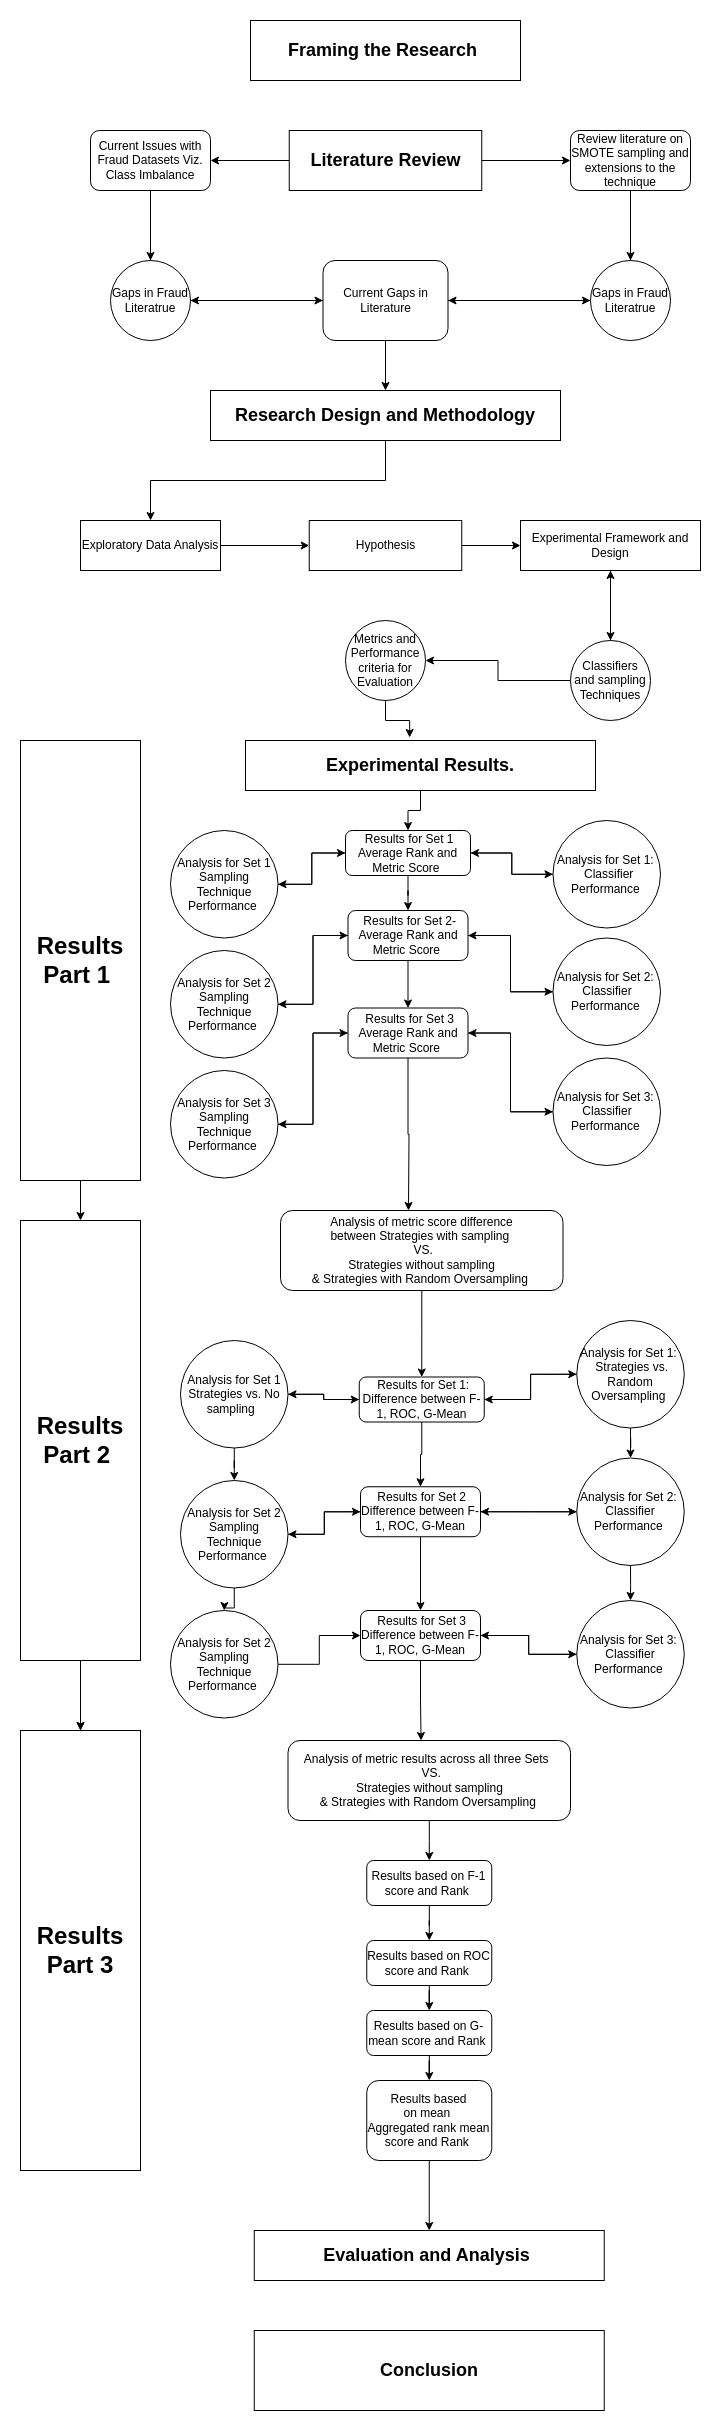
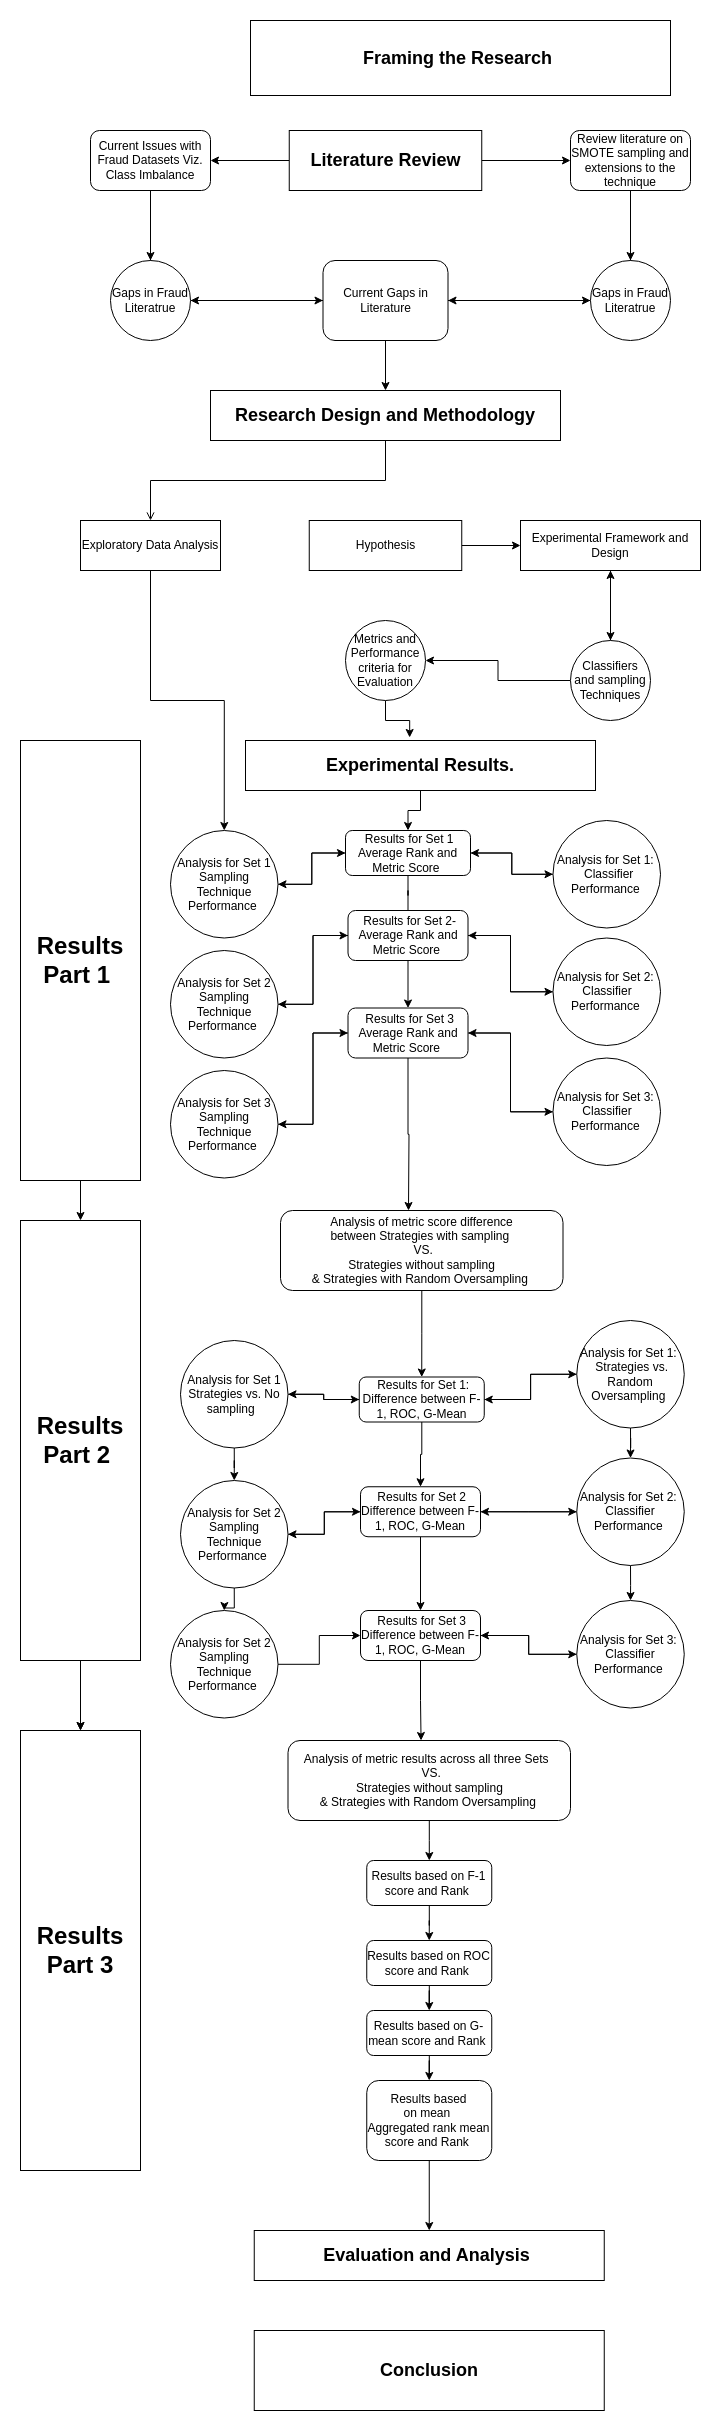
(386, 51) -> (461, 58)
(151, 512) -> (151, 514)
(262, 546) -> (184, 701)
(408, 902) -> (408, 904)
